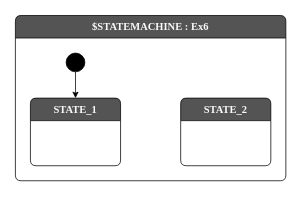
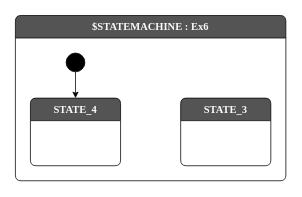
(75, 109) -> (75, 109)
(225, 109) -> (225, 109)
